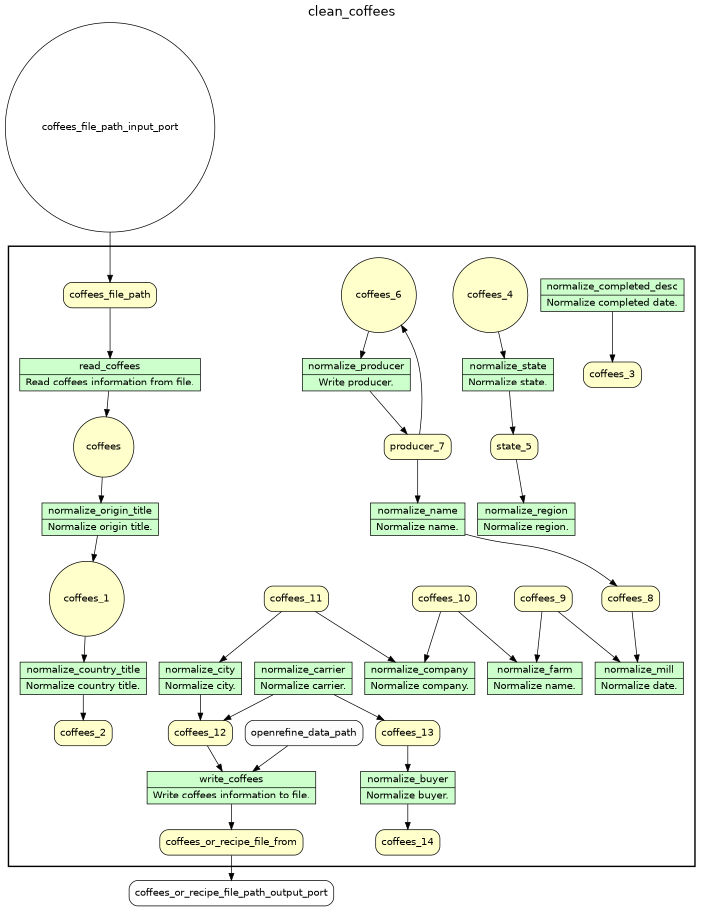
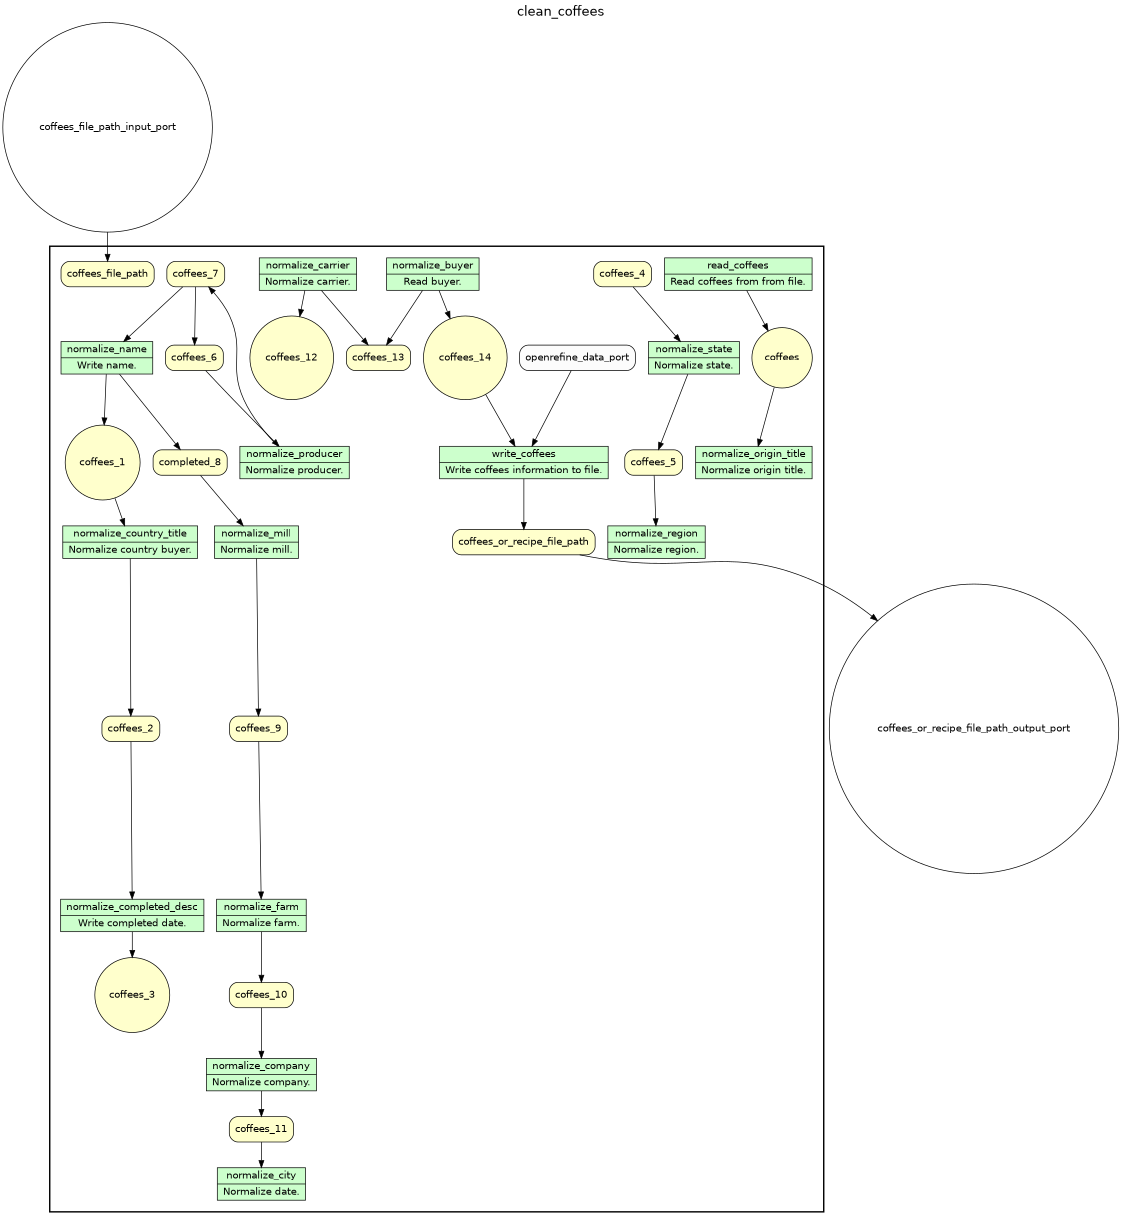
(379, 295) -> (194, 358)
(490, 295) -> (623, 274)
(612, 303) -> (132, 923)
(110, 330) -> none
(612, 375) -> (132, 995)
(110, 382) -> (738, 282)
(356, 382) -> (295, 470)
(418, 447) -> (196, 274)
(514, 447) -> (654, 463)
(418, 527) -> (107, 366)
(96, 545) -> (105, 396)
(631, 599) -> (190, 463)
(485, 634) -> (261, 954)
(586, 634) -> (258, 634)
(352, 635) -> (261, 1100)
(83, 686) -> (130, 550)
(200, 686) -> (261, 1192)
(535, 686) -> (261, 923)
(639, 686) -> (256, 550)
(200, 704) -> none
(200, 733) -> (292, 358)
(304, 733) -> (577, 358)
(408, 755) -> (407, 315)
(213, 756) -> (499, 417)
(408, 796) -> (433, 282)
none -> (132, 817)
(231, 842) -> (524, 542)
(408, 842) -> (465, 358)
(231, 893) -> (974, 729)
